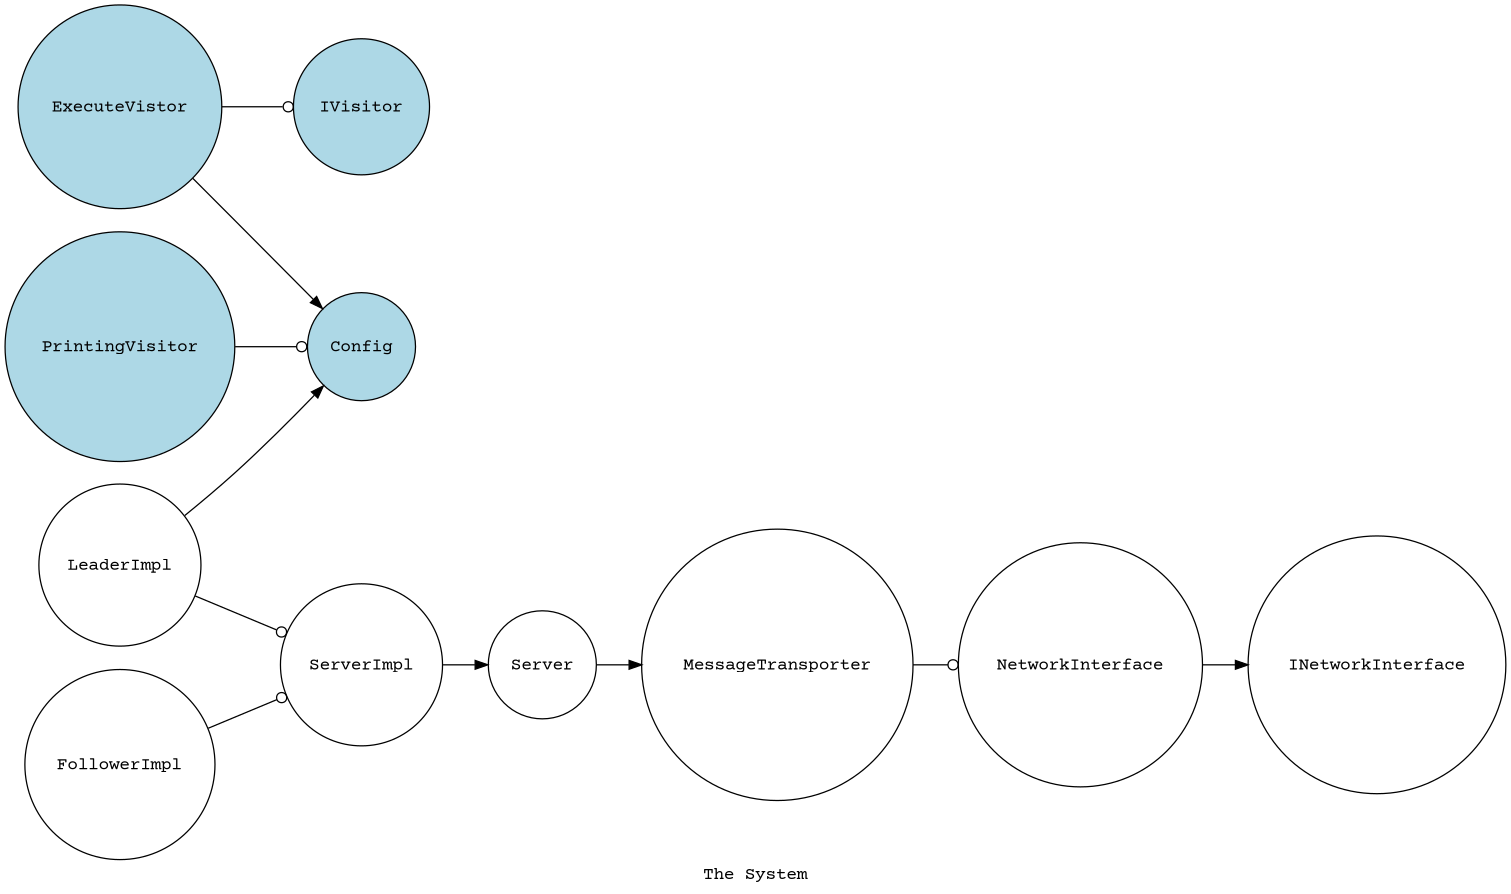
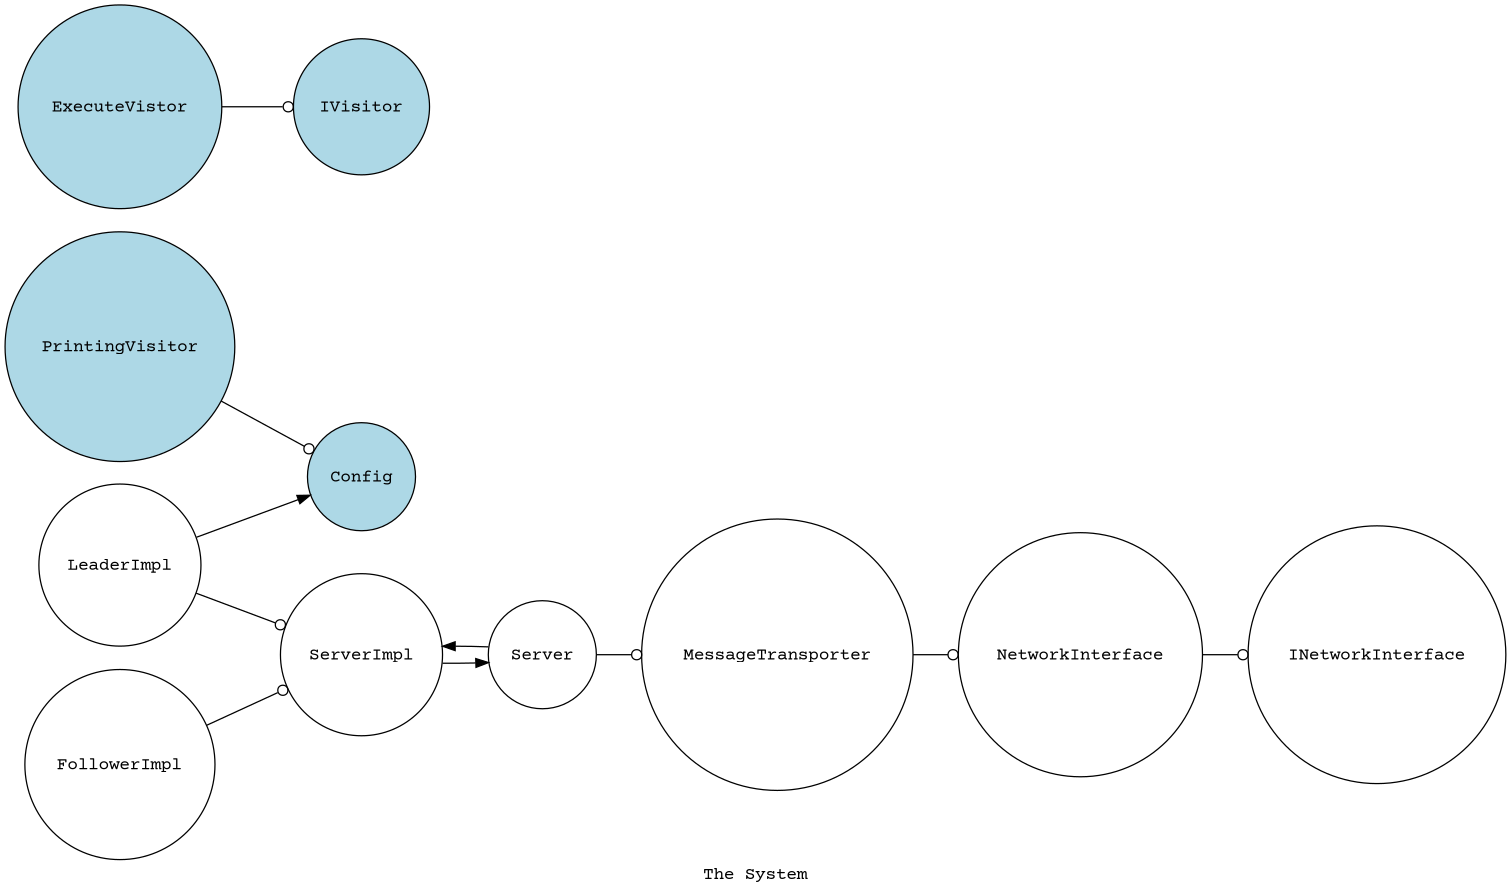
(253, 239) -> none
none -> (472, 646)
(613, 665) -> (614, 655)
(1219, 665) -> (1220, 655)
